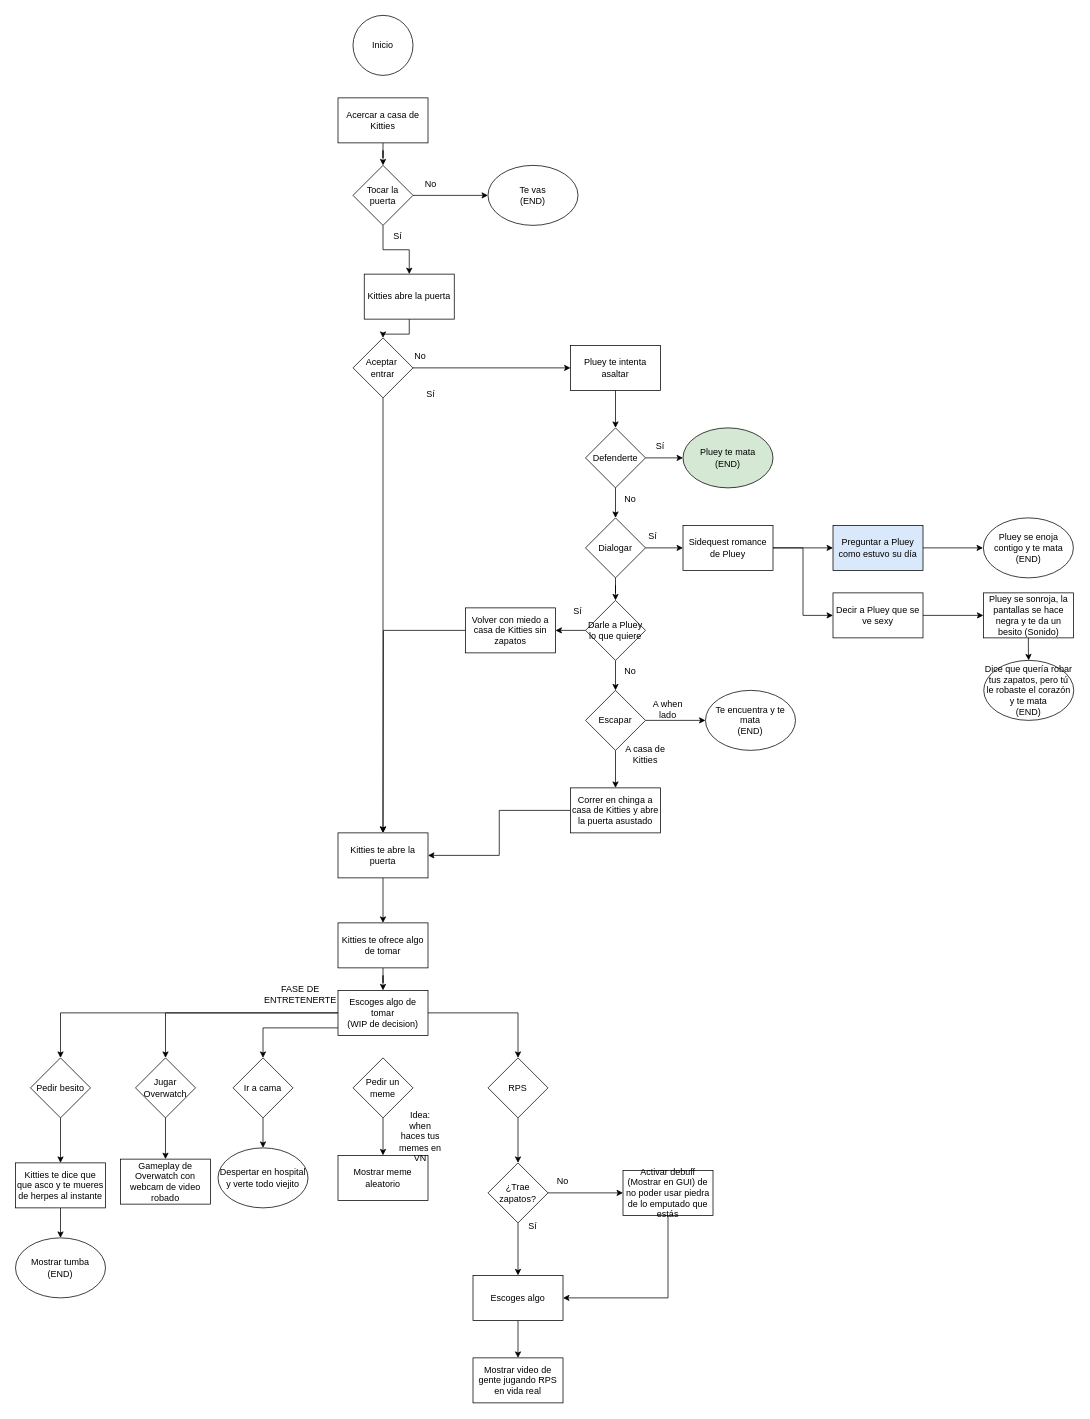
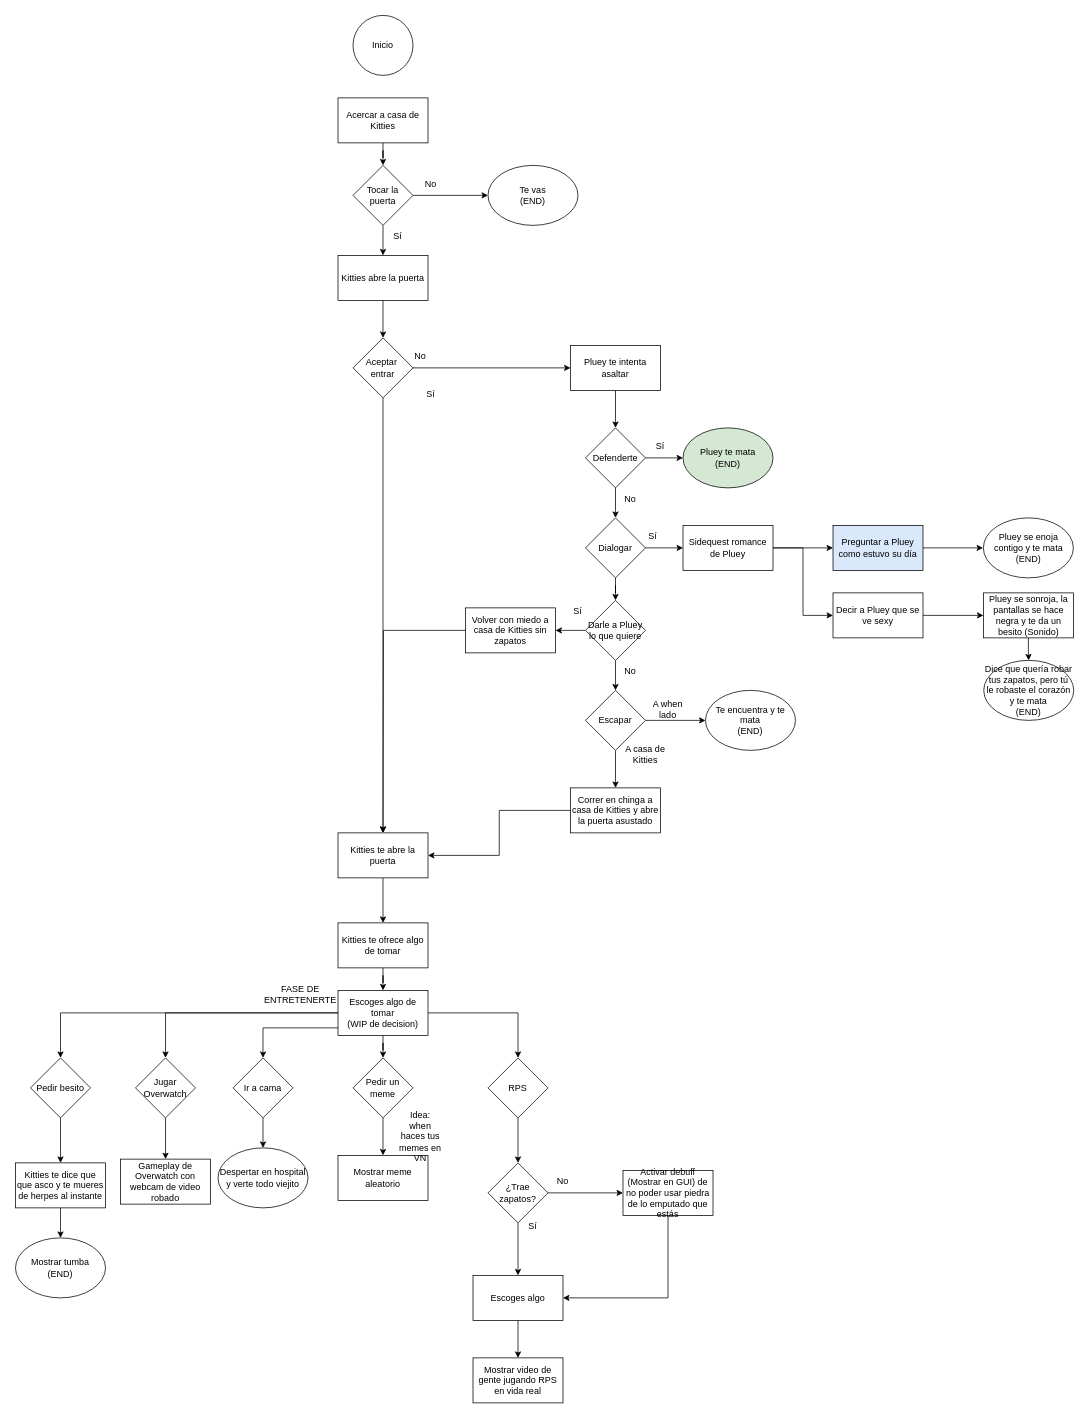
(409, 297) -> (383, 278)
none -> (383, 1046)
